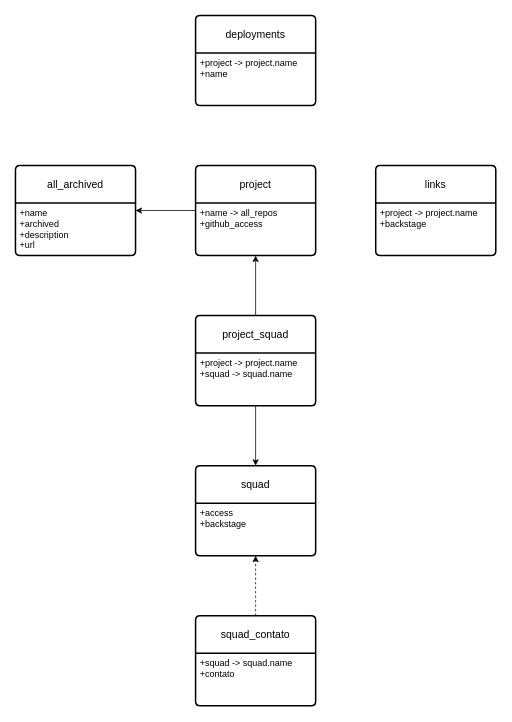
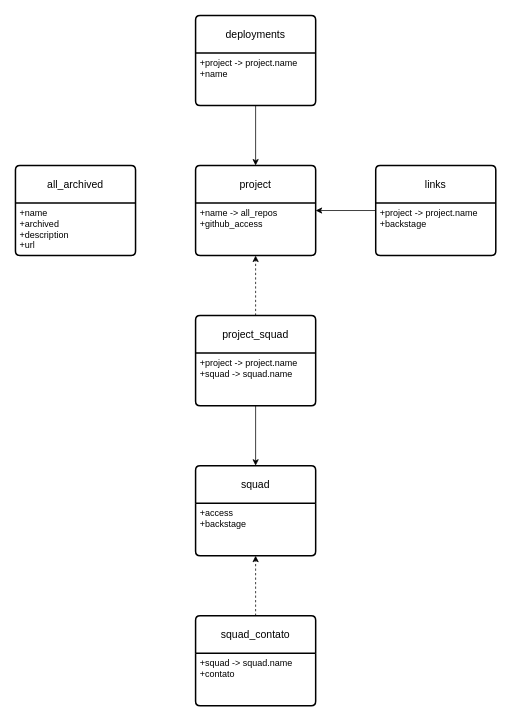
none -> (255, 133)
(167, 210) -> none
none -> (347, 210)
(255, 287) -> (255, 287)
